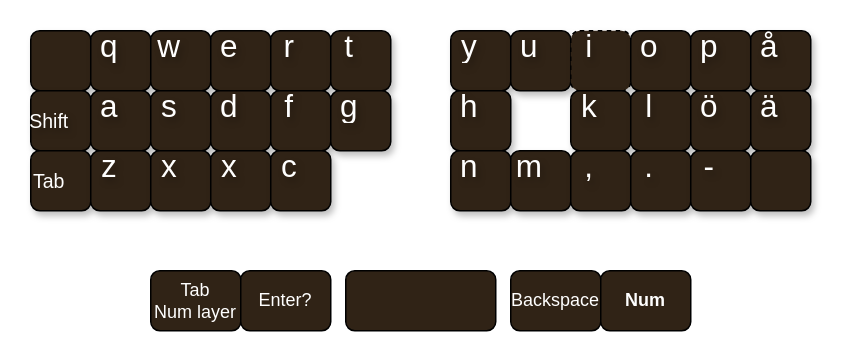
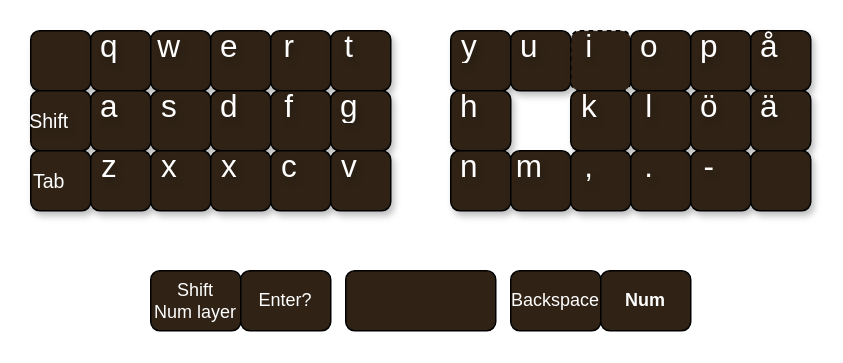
none -> (361, 181)
(196, 301) -> (196, 301)
